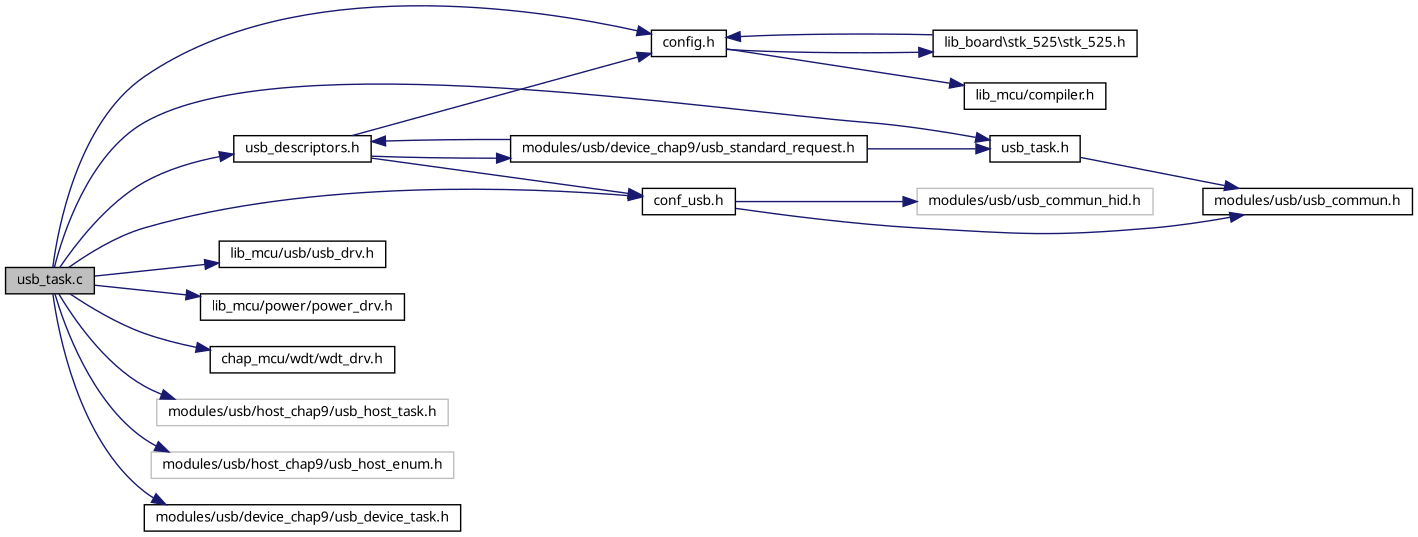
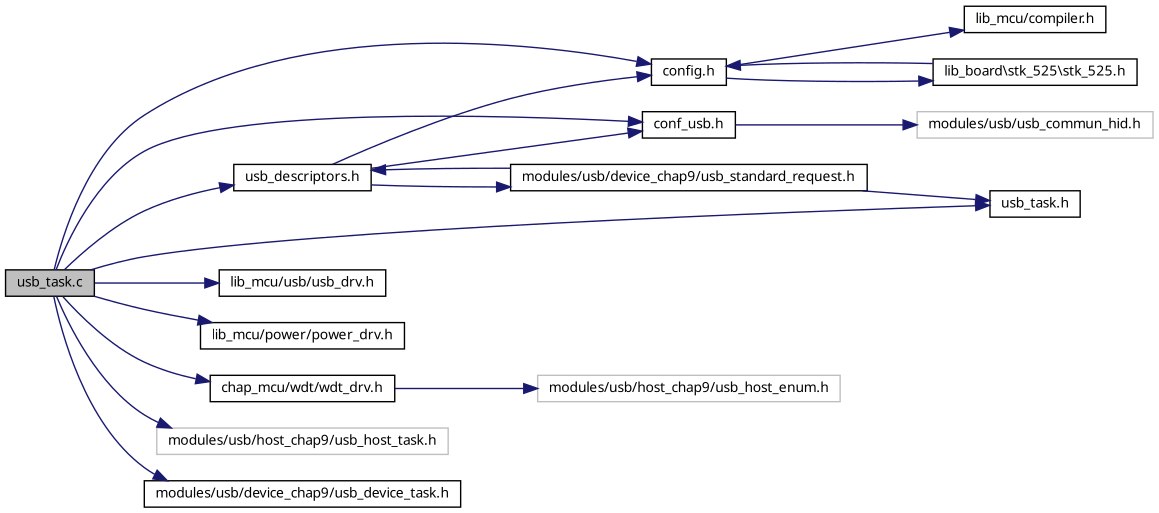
(1308, 202) -> none
(92, 380) -> (459, 389)
